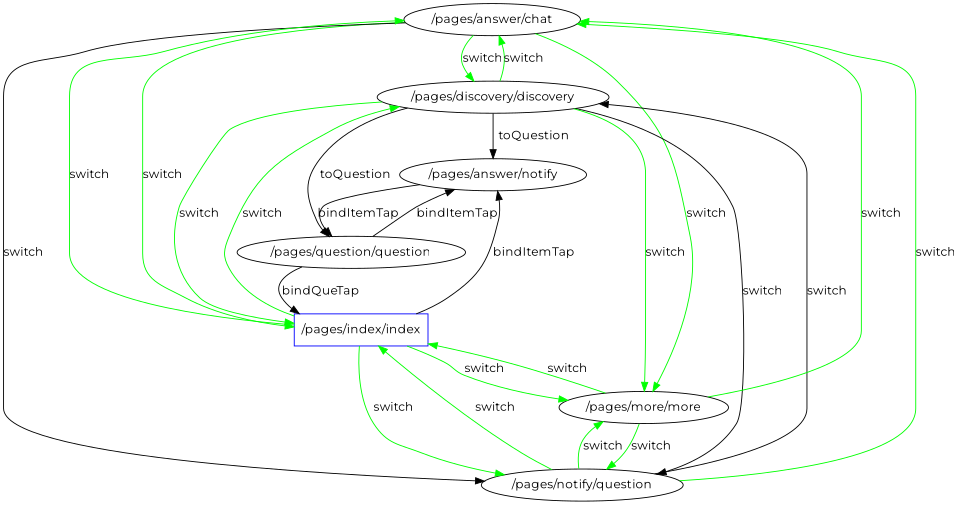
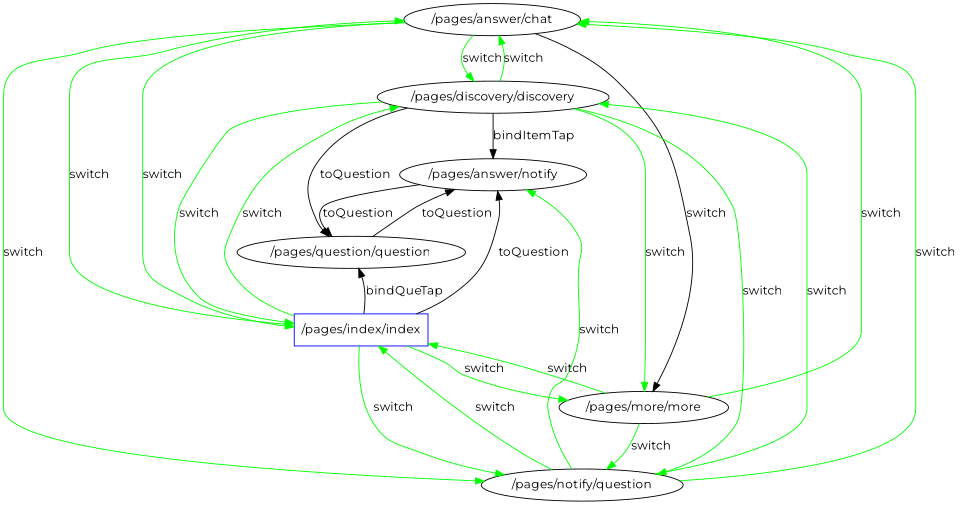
(534, 136) -> (534, 136)
(678, 179) -> (678, 179)
(358, 214) -> (358, 214)
(457, 214) -> (457, 214)
(534, 252) -> (534, 252)
(741, 263) -> (741, 263)
(807, 267) -> (807, 267)
(4, 282) -> (4, 282)
(280, 284) -> (365, 295)
(581, 445) -> (579, 329)
